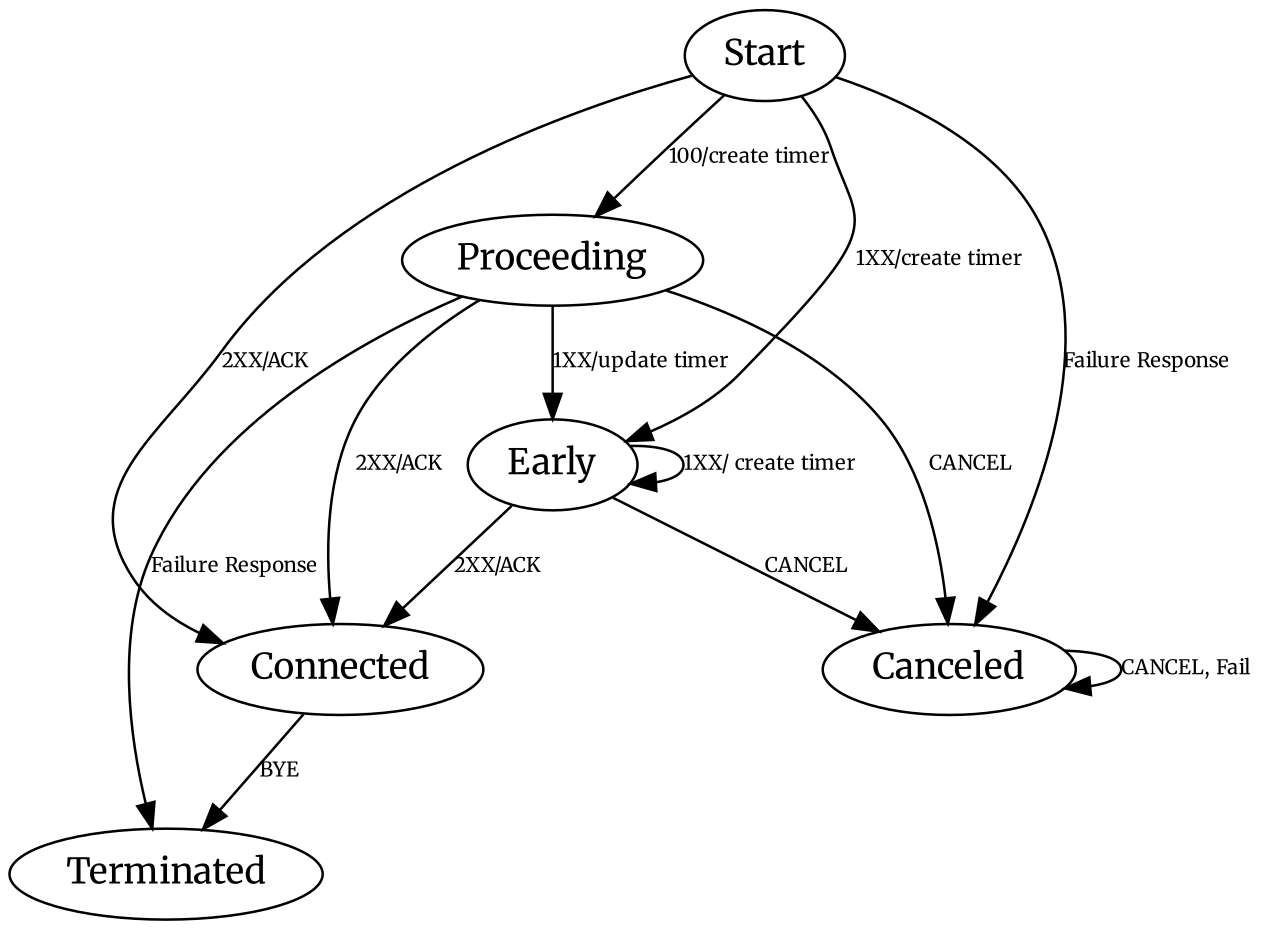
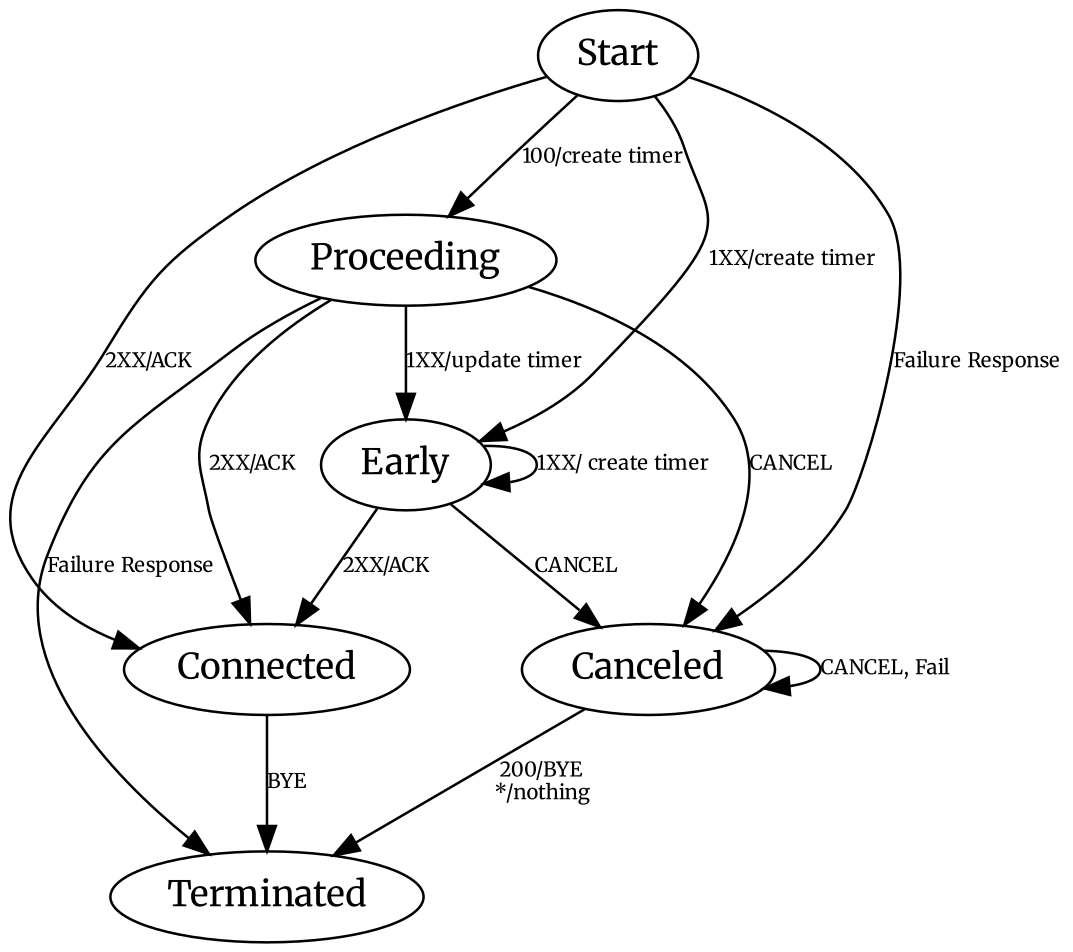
none -> (470, 776)
